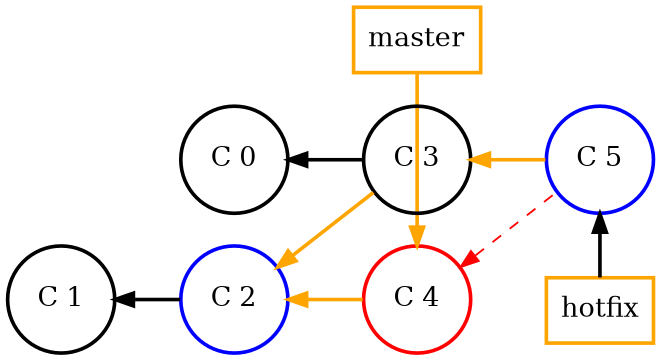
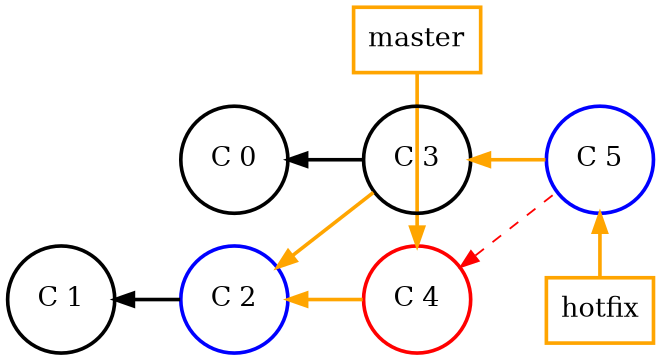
(600, 255) -> (600, 255)
